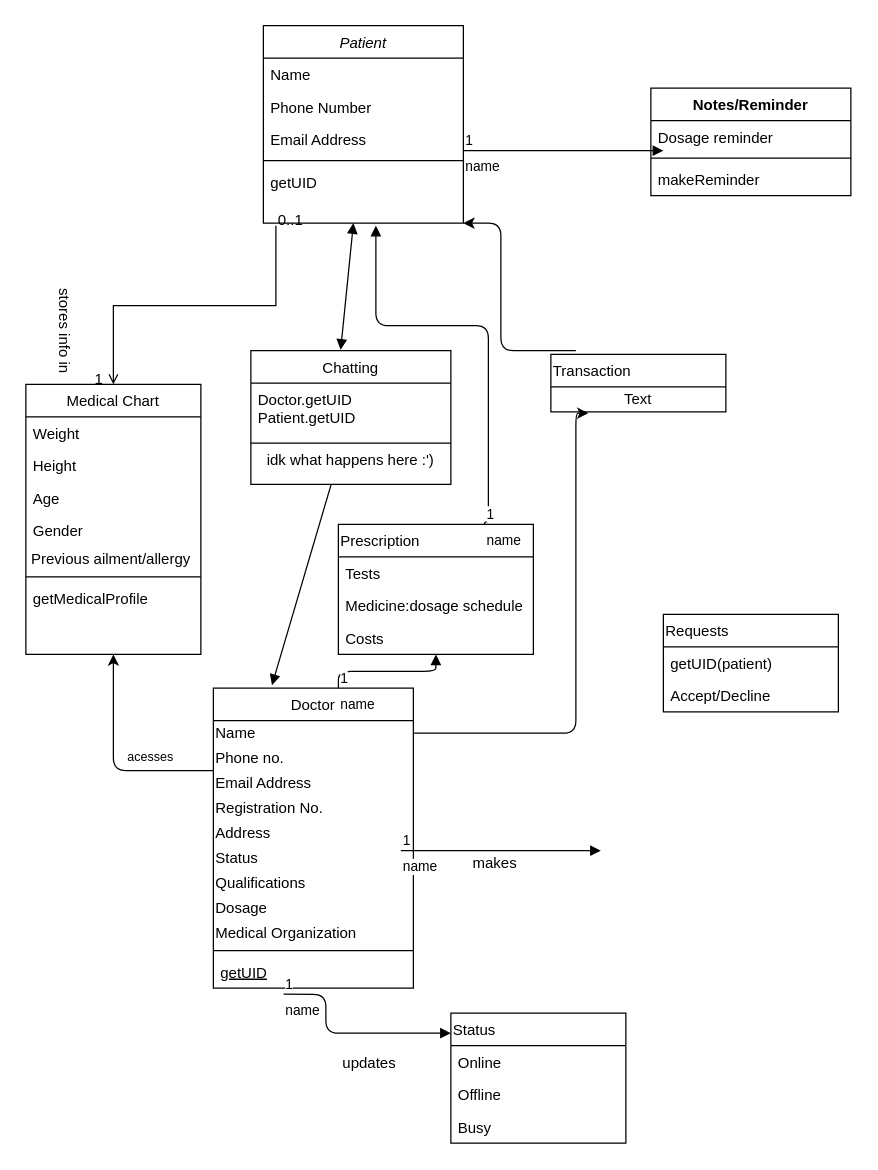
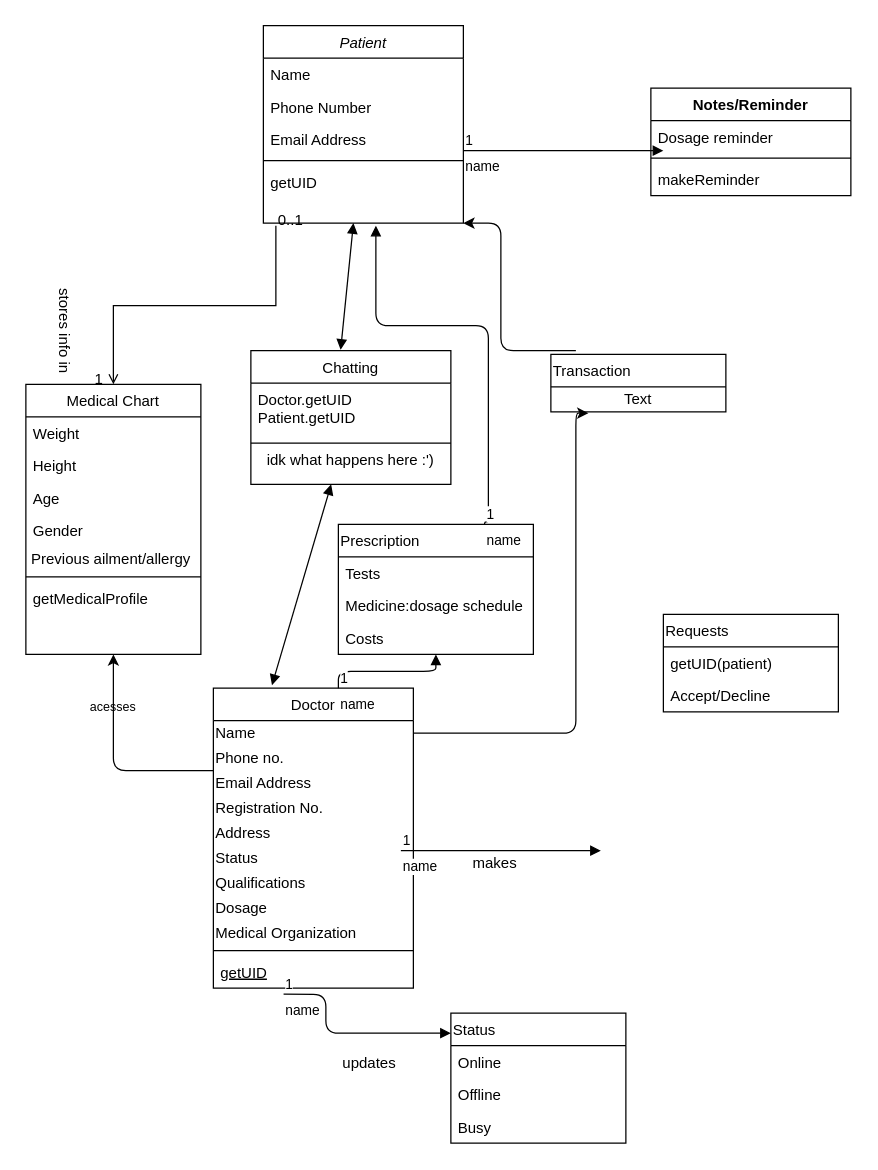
(329, 492) -> (328, 495)
(151, 757) -> (113, 707)
